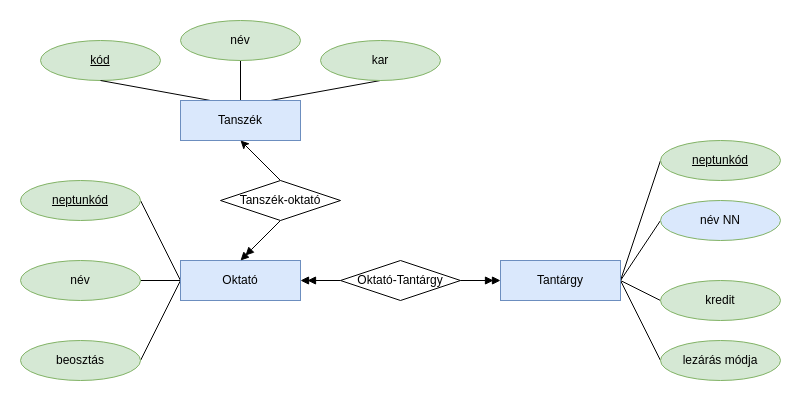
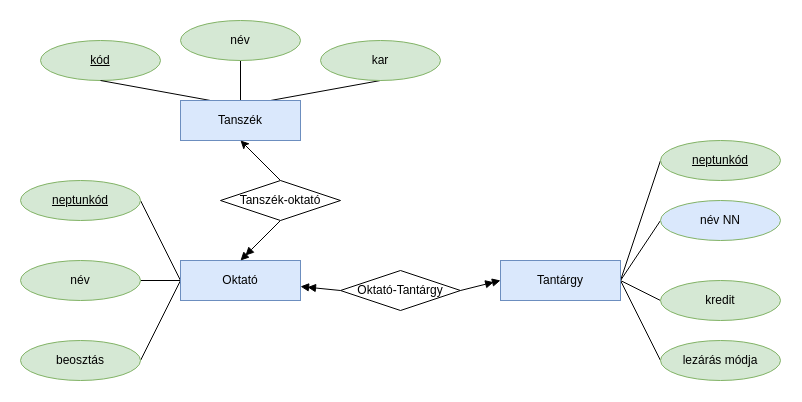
(401, 281) -> (401, 291)
